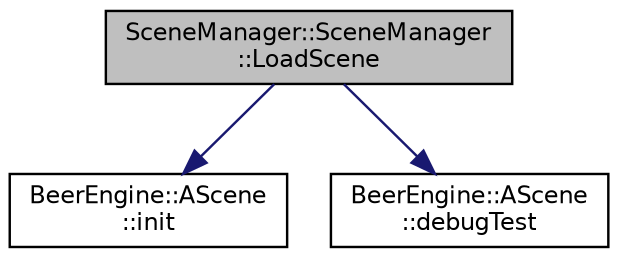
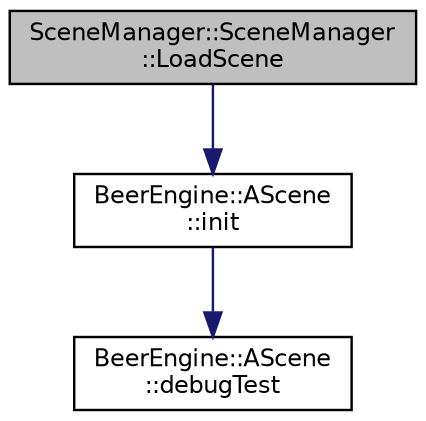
(381, 120) -> (213, 280)
